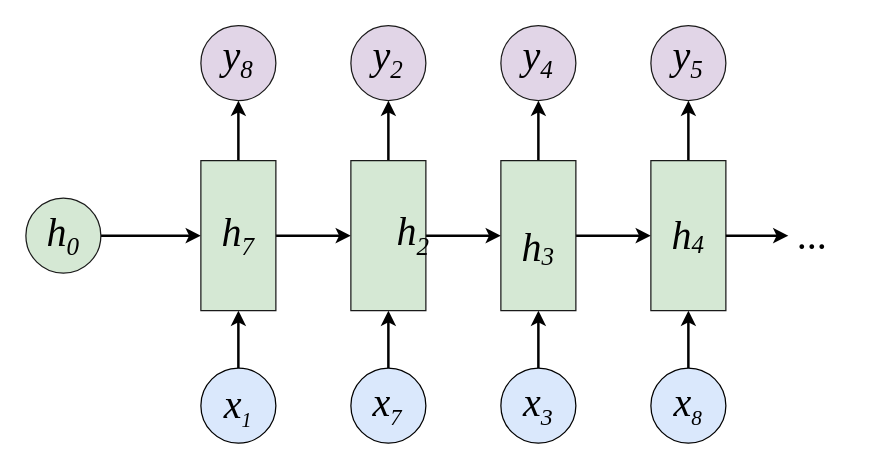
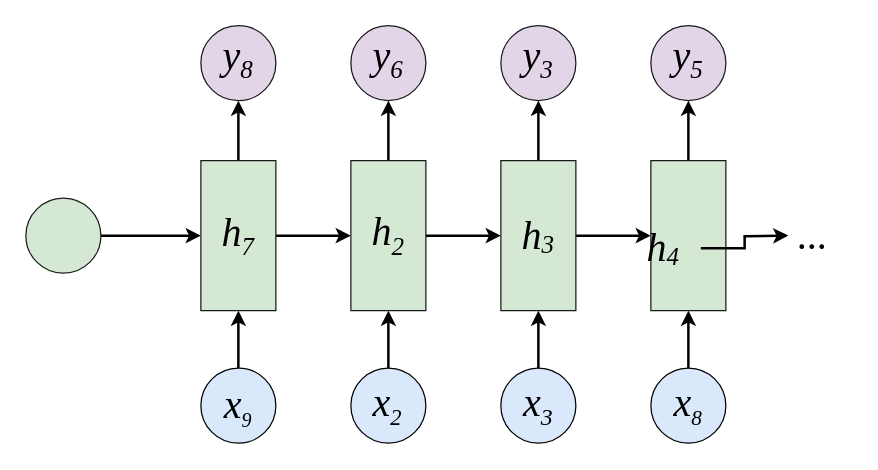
(388, 58) -> (388, 58)
(538, 58) -> (538, 58)
(63, 236) -> none
(413, 236) -> (388, 236)
(688, 236) -> (663, 248)
(538, 248) -> (538, 236)
(238, 406) -> (238, 406)
(388, 406) -> (388, 406)
